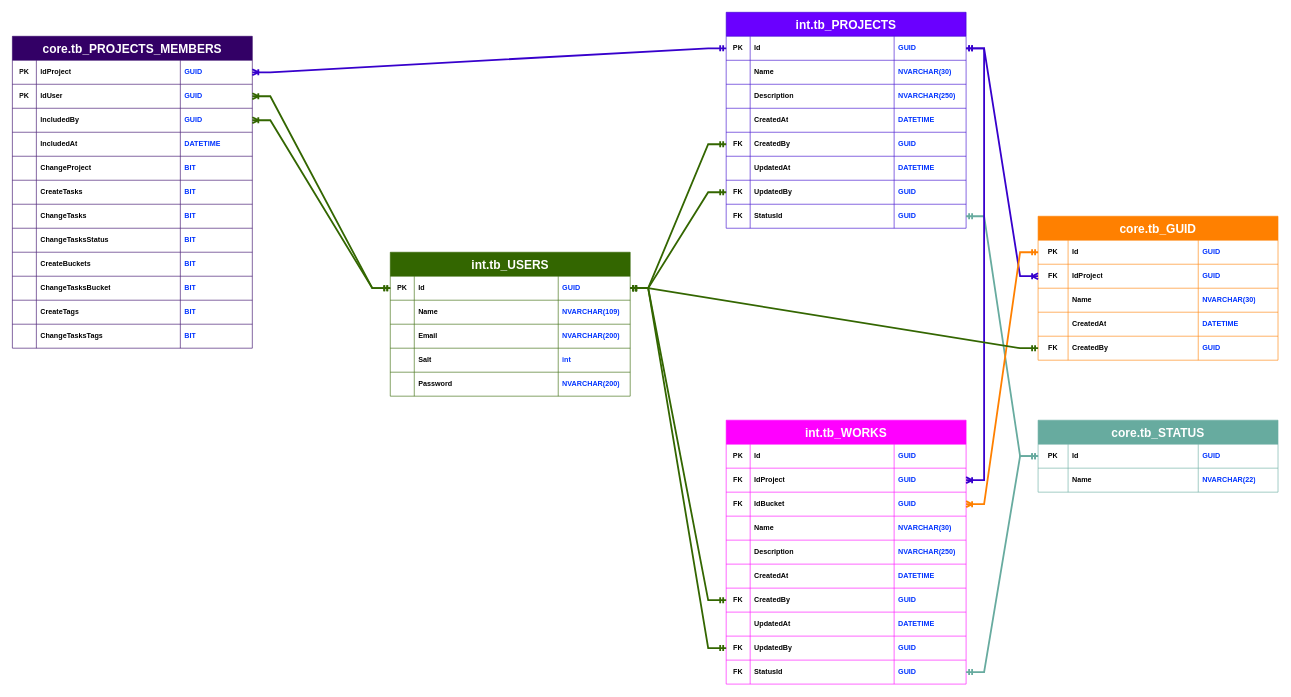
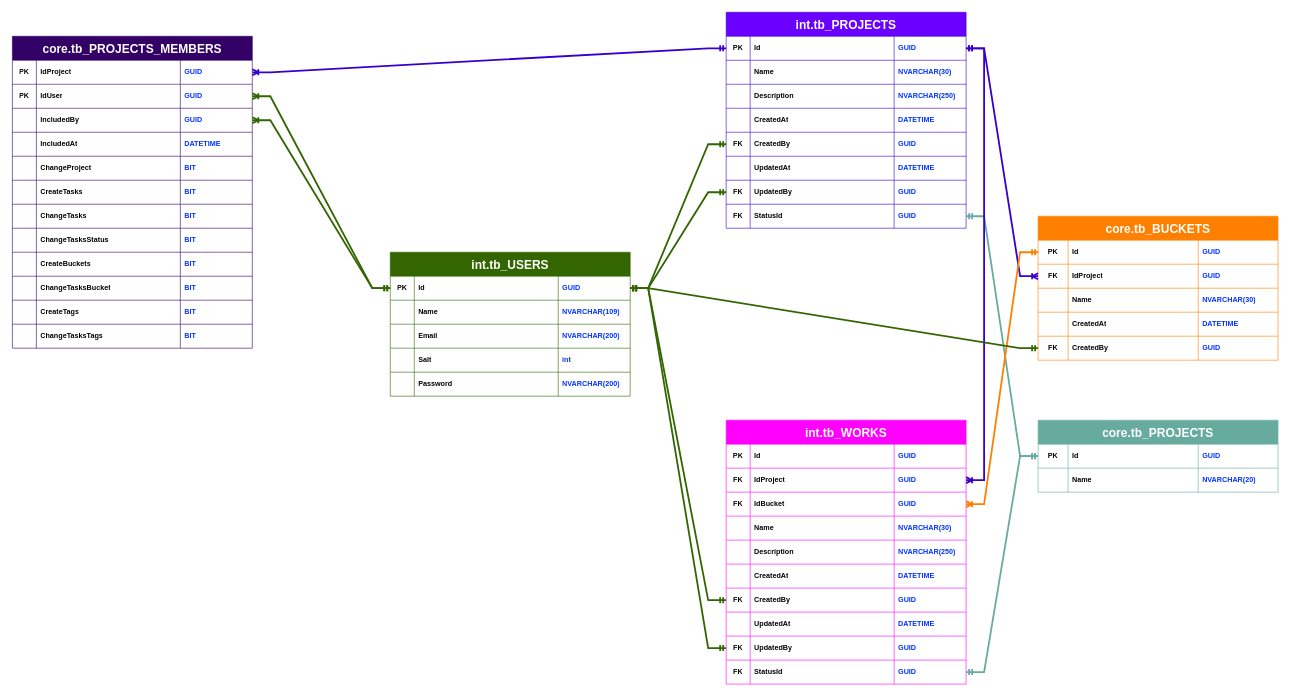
(1158, 229) -> (1158, 229)
(1158, 433) -> (1158, 433)
(1227, 480) -> (1227, 480)
